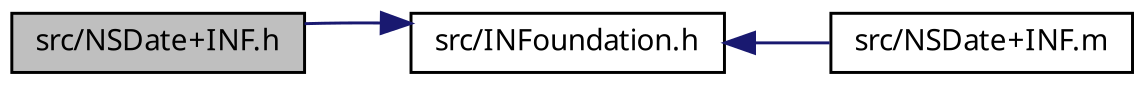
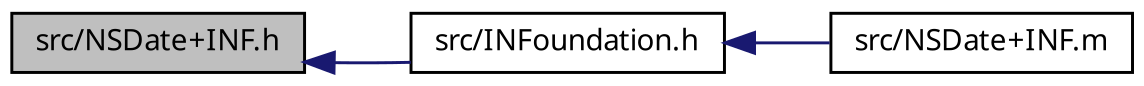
(343, 23) -> (373, 63)
